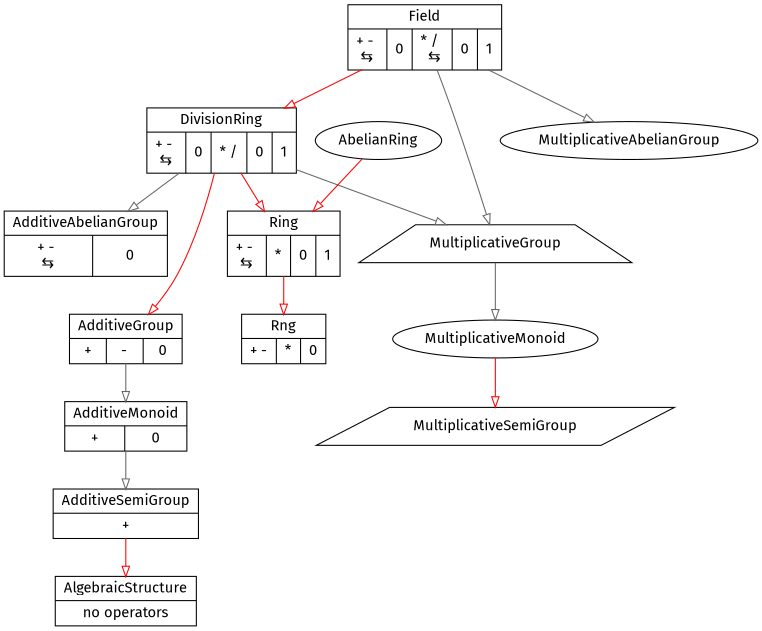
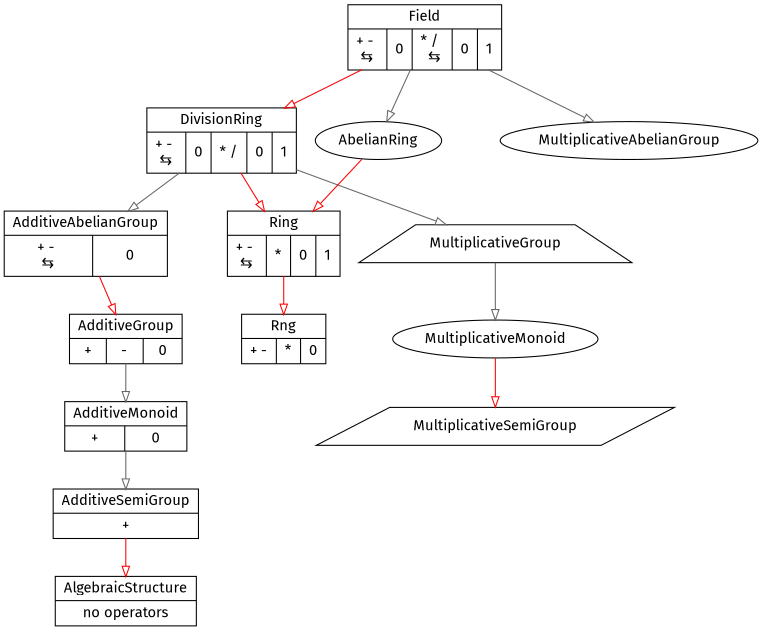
(463, 142) -> (401, 91)
(192, 243) -> (105, 291)
